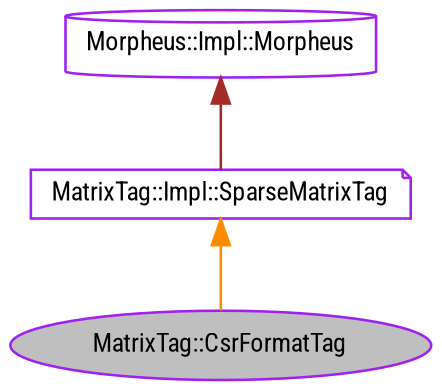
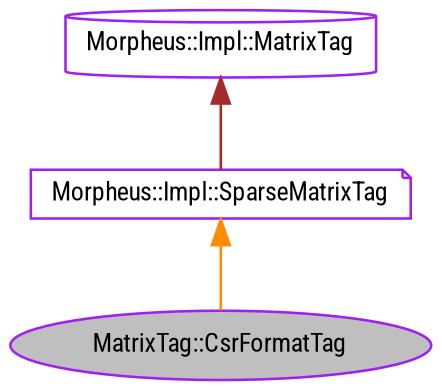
(221, 44) -> (221, 44)
(221, 194) -> (221, 194)
